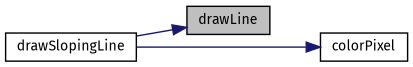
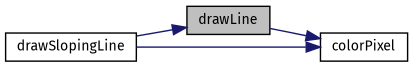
none -> (288, 32)
